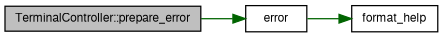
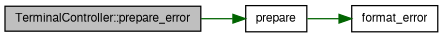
(276, 19) -> (276, 19)
(395, 19) -> (395, 19)
